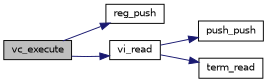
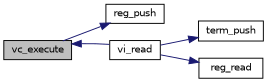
(231, 31) -> (231, 31)
(86, 57) -> (96, 44)
(231, 68) -> (231, 68)
